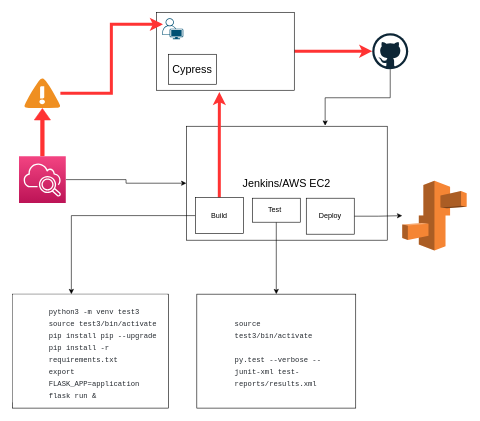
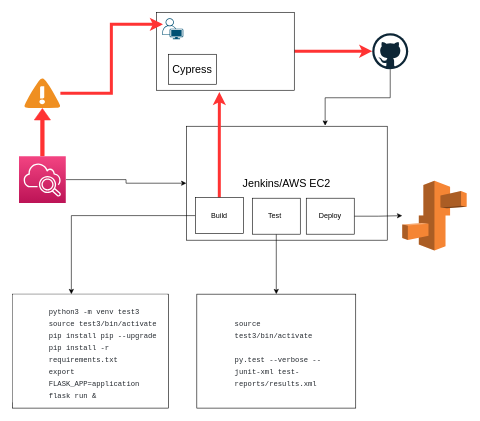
(276, 210) -> (276, 216)
